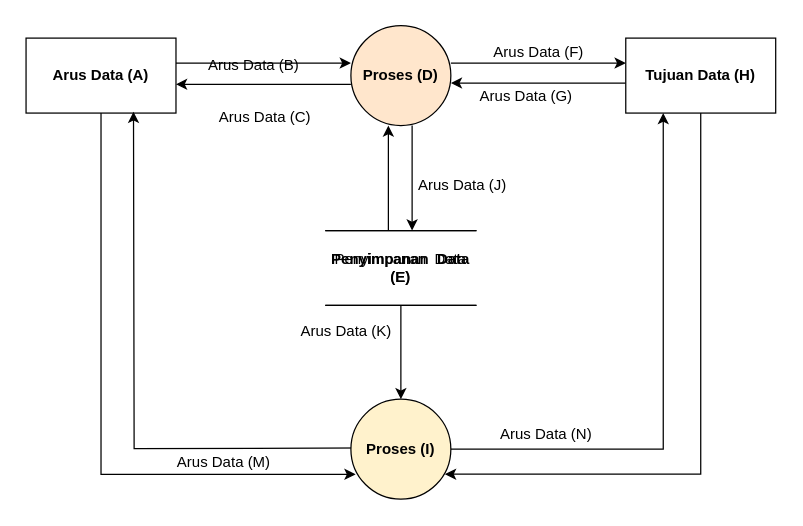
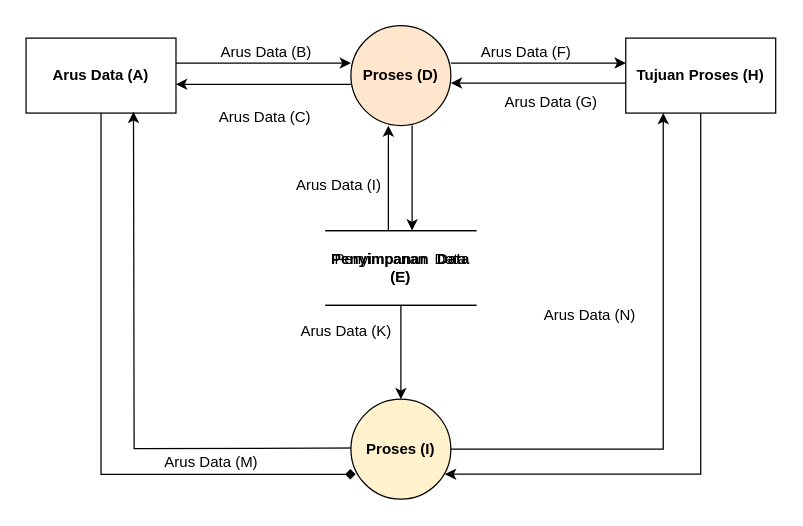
(538, 53) -> (526, 53)
(253, 66) -> (266, 53)
(701, 76) -> (701, 76)
(526, 97) -> (551, 103)
none -> (338, 186)
(461, 186) -> none
(545, 434) -> (589, 316)
(223, 463) -> (211, 463)
(345, 475) -> (344, 475)
